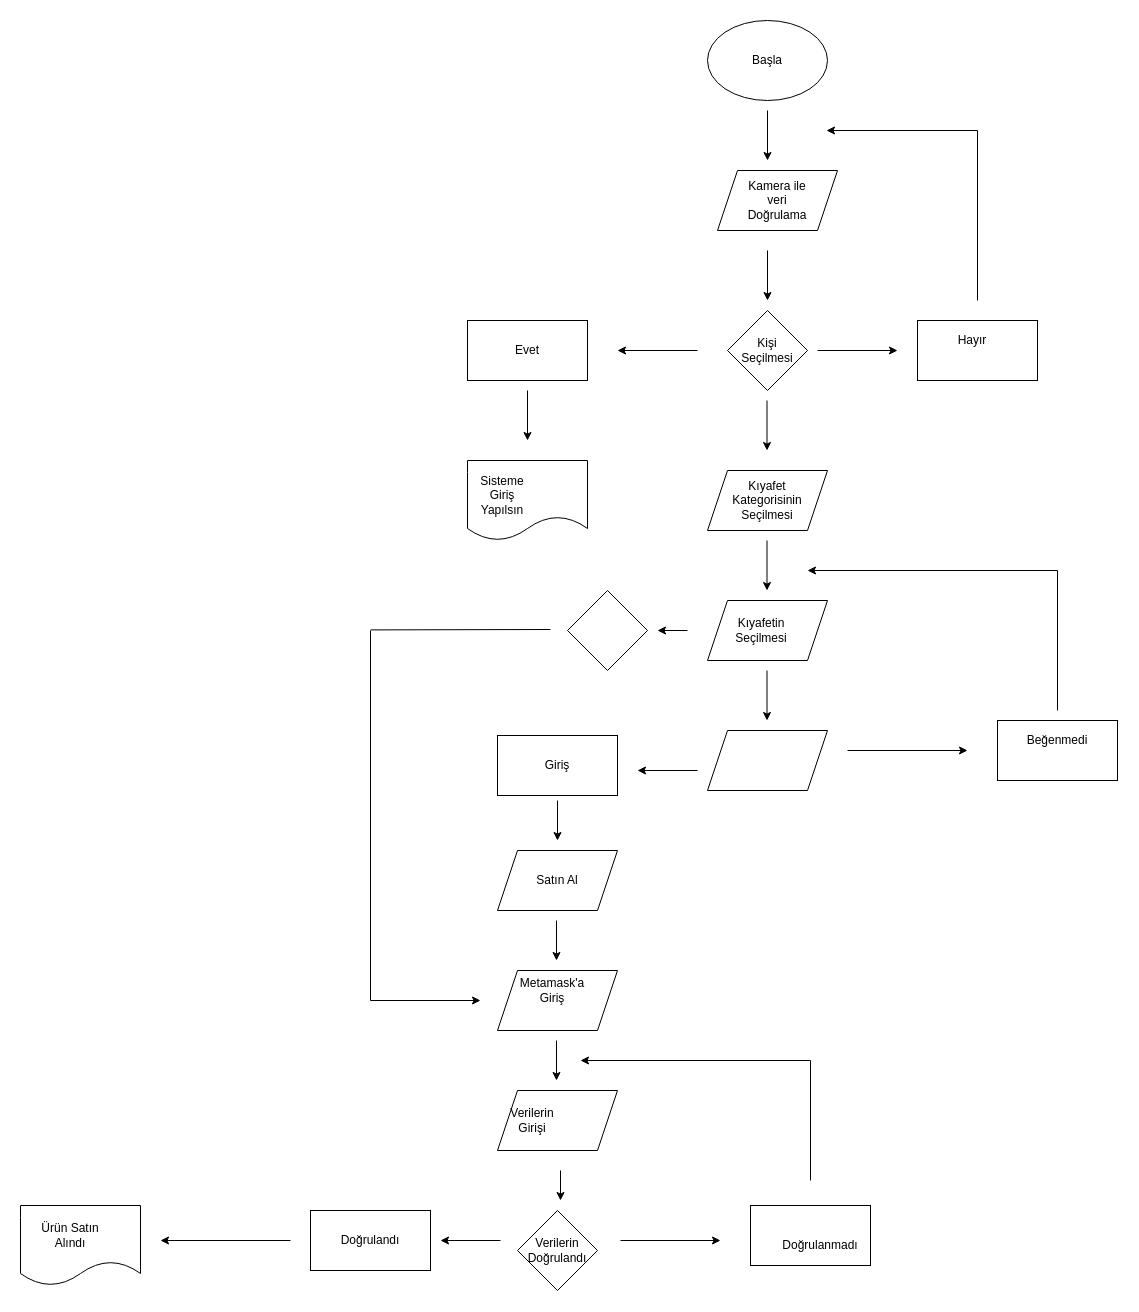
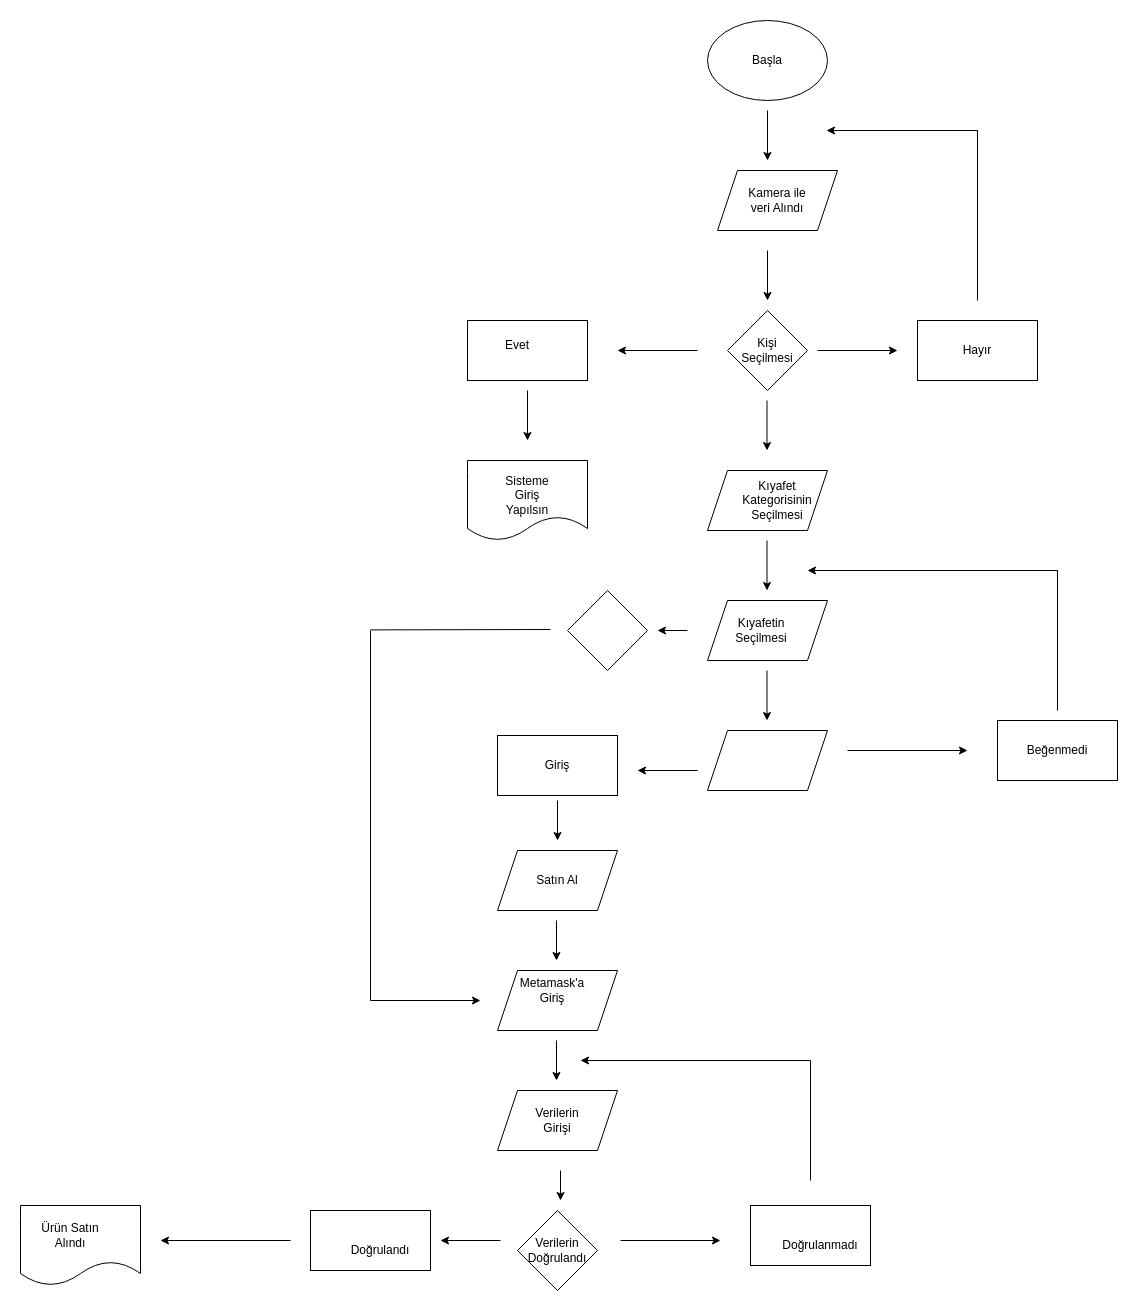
(778, 201) -> (778, 201)
(973, 341) -> (978, 351)
(528, 351) -> (518, 346)
(503, 496) -> (528, 496)
(768, 501) -> (778, 501)
(1058, 741) -> (1058, 751)
(533, 1121) -> (558, 1121)
(371, 1241) -> (381, 1251)
